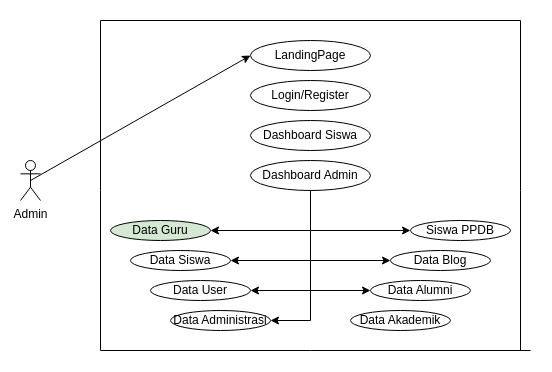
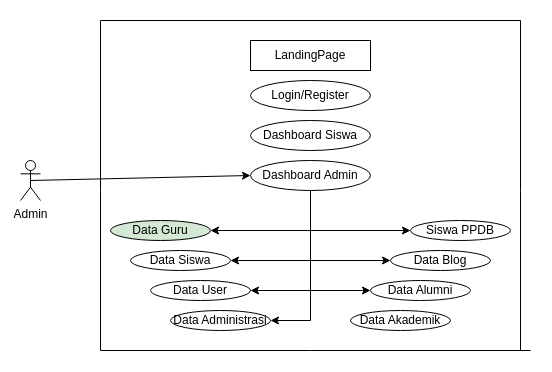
(311, 56) -> (311, 56)
(143, 117) -> none
none -> (141, 178)
